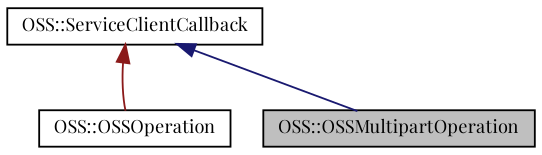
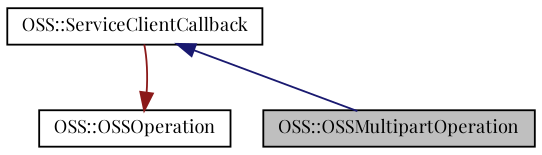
(123, 87) -> (147, 68)
